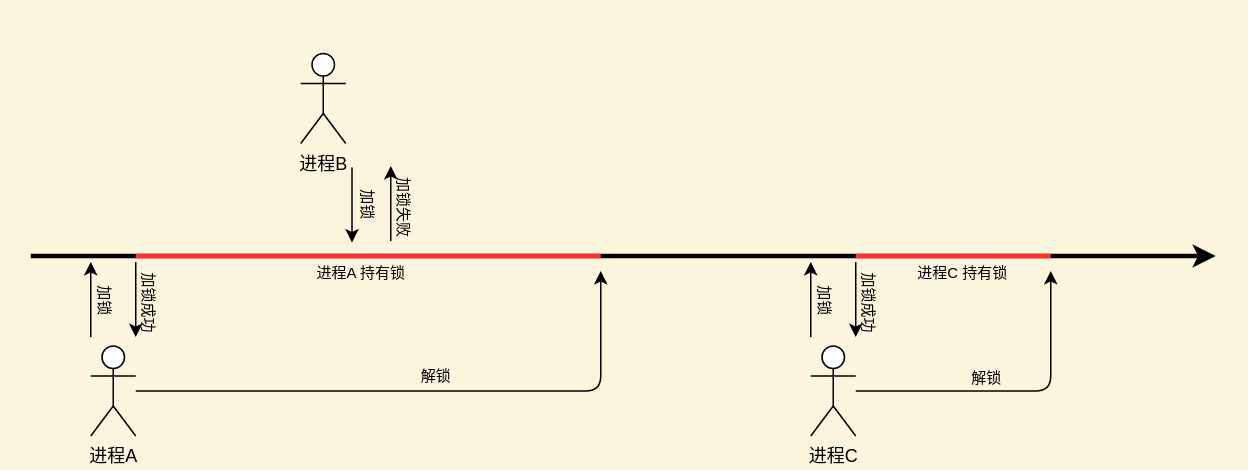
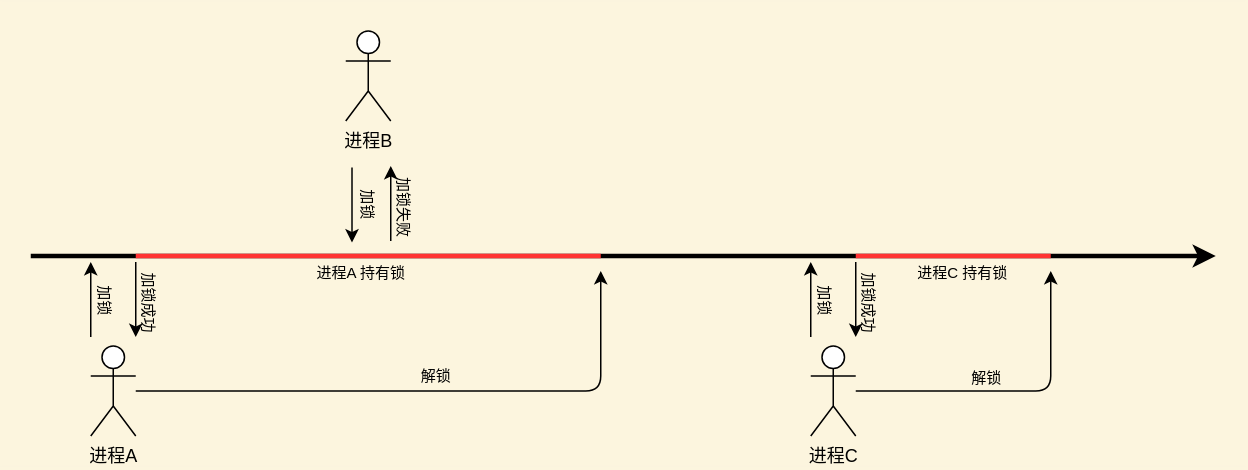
(323, 98) -> (368, 76)
